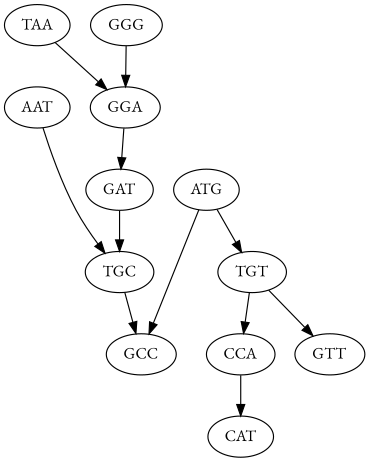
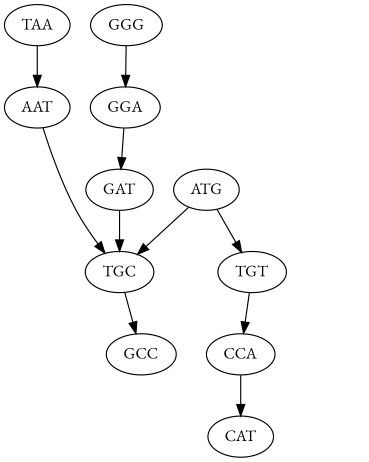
(77, 62) -> (37, 61)
(176, 266) -> (167, 227)
(330, 354) -> none
